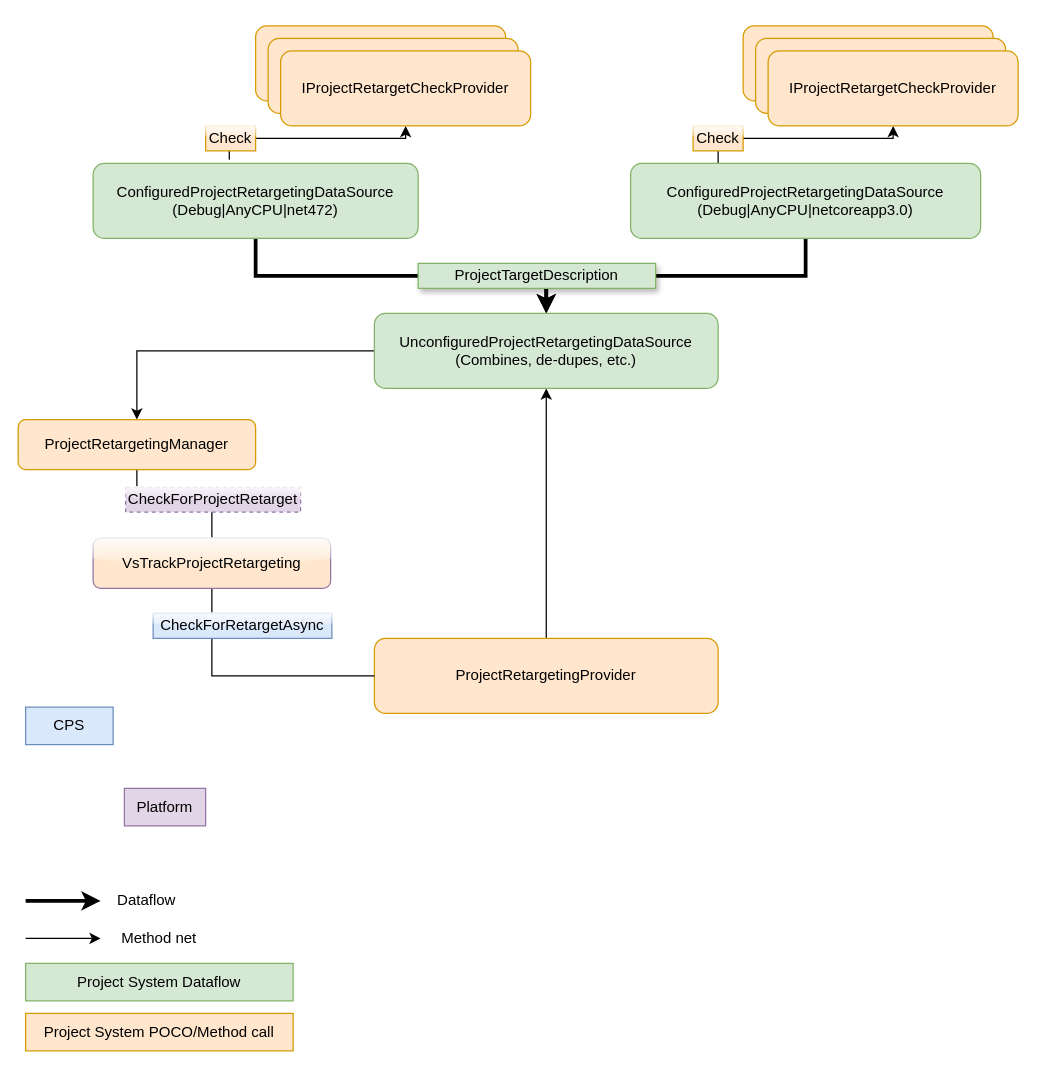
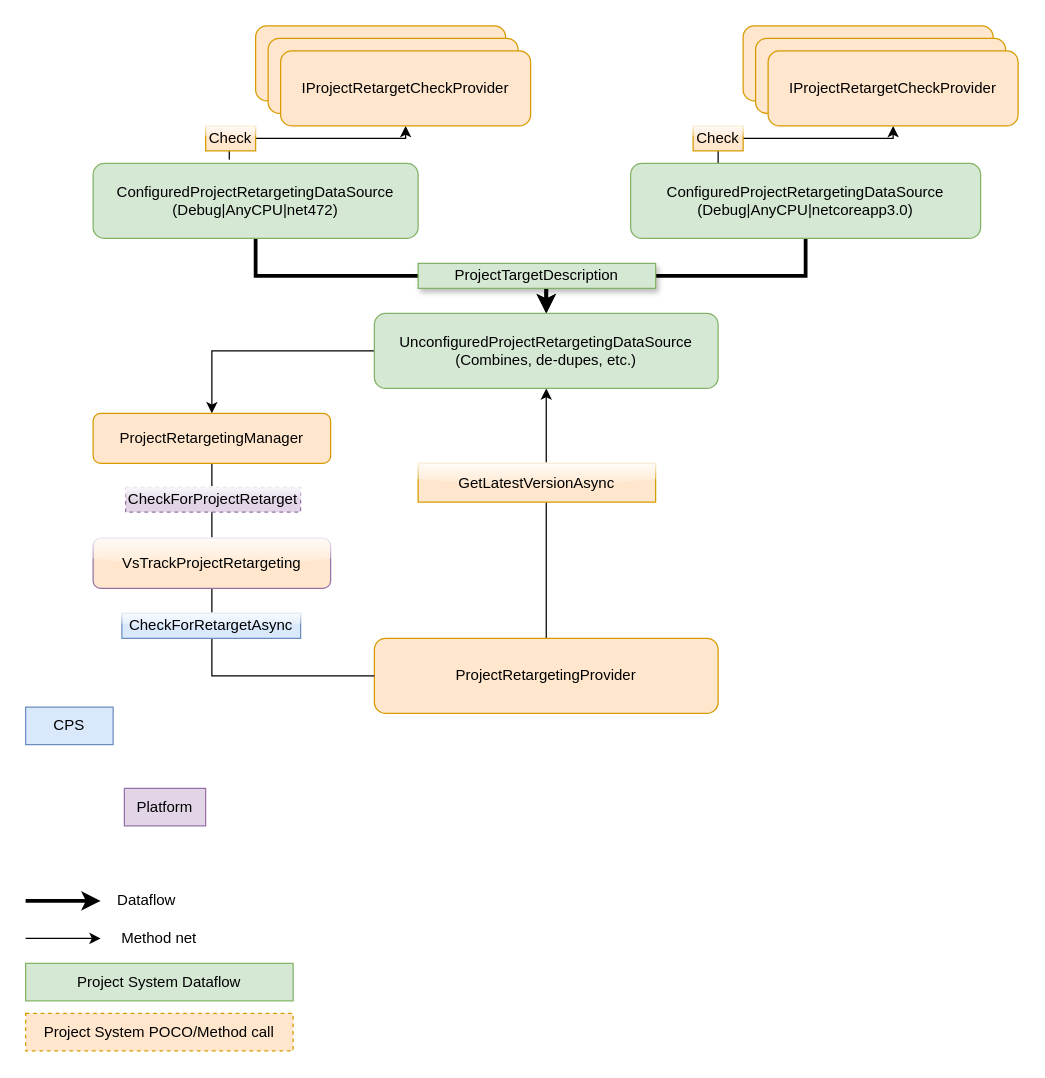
(137, 444) -> (212, 438)
none -> (537, 483)
(243, 626) -> (211, 626)
(159, 1032) -> (159, 1032)
